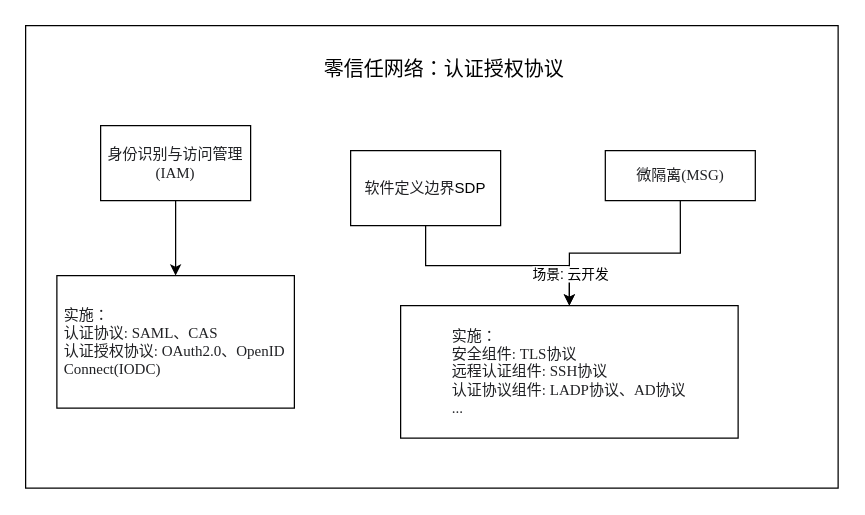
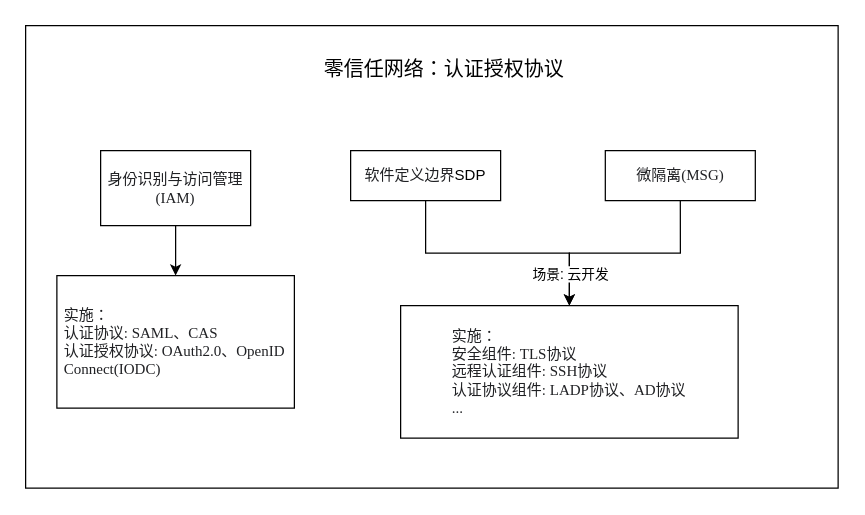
(176, 163) -> (176, 188)
(426, 188) -> (426, 176)
